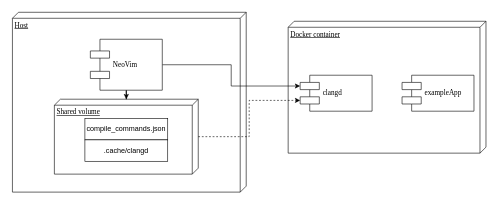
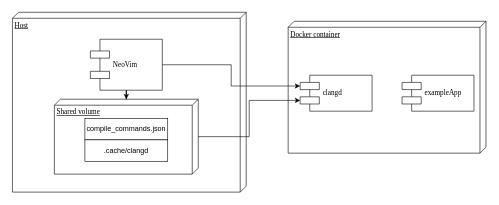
(249, 121) -> (249, 121)
